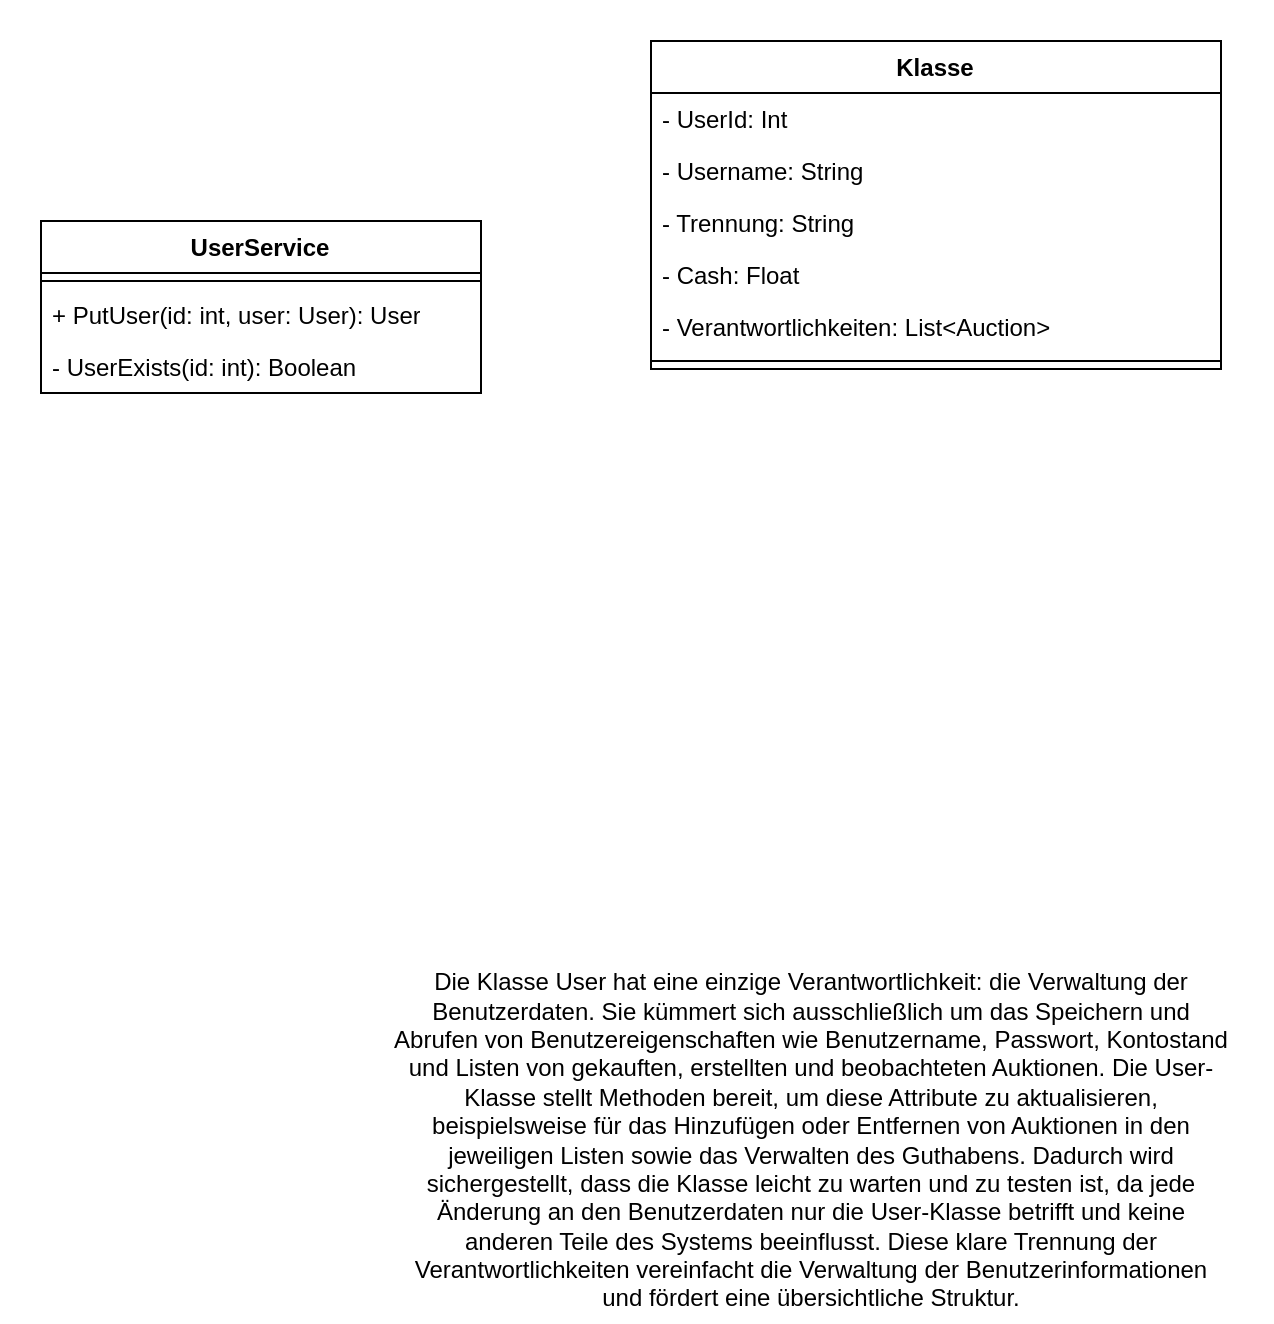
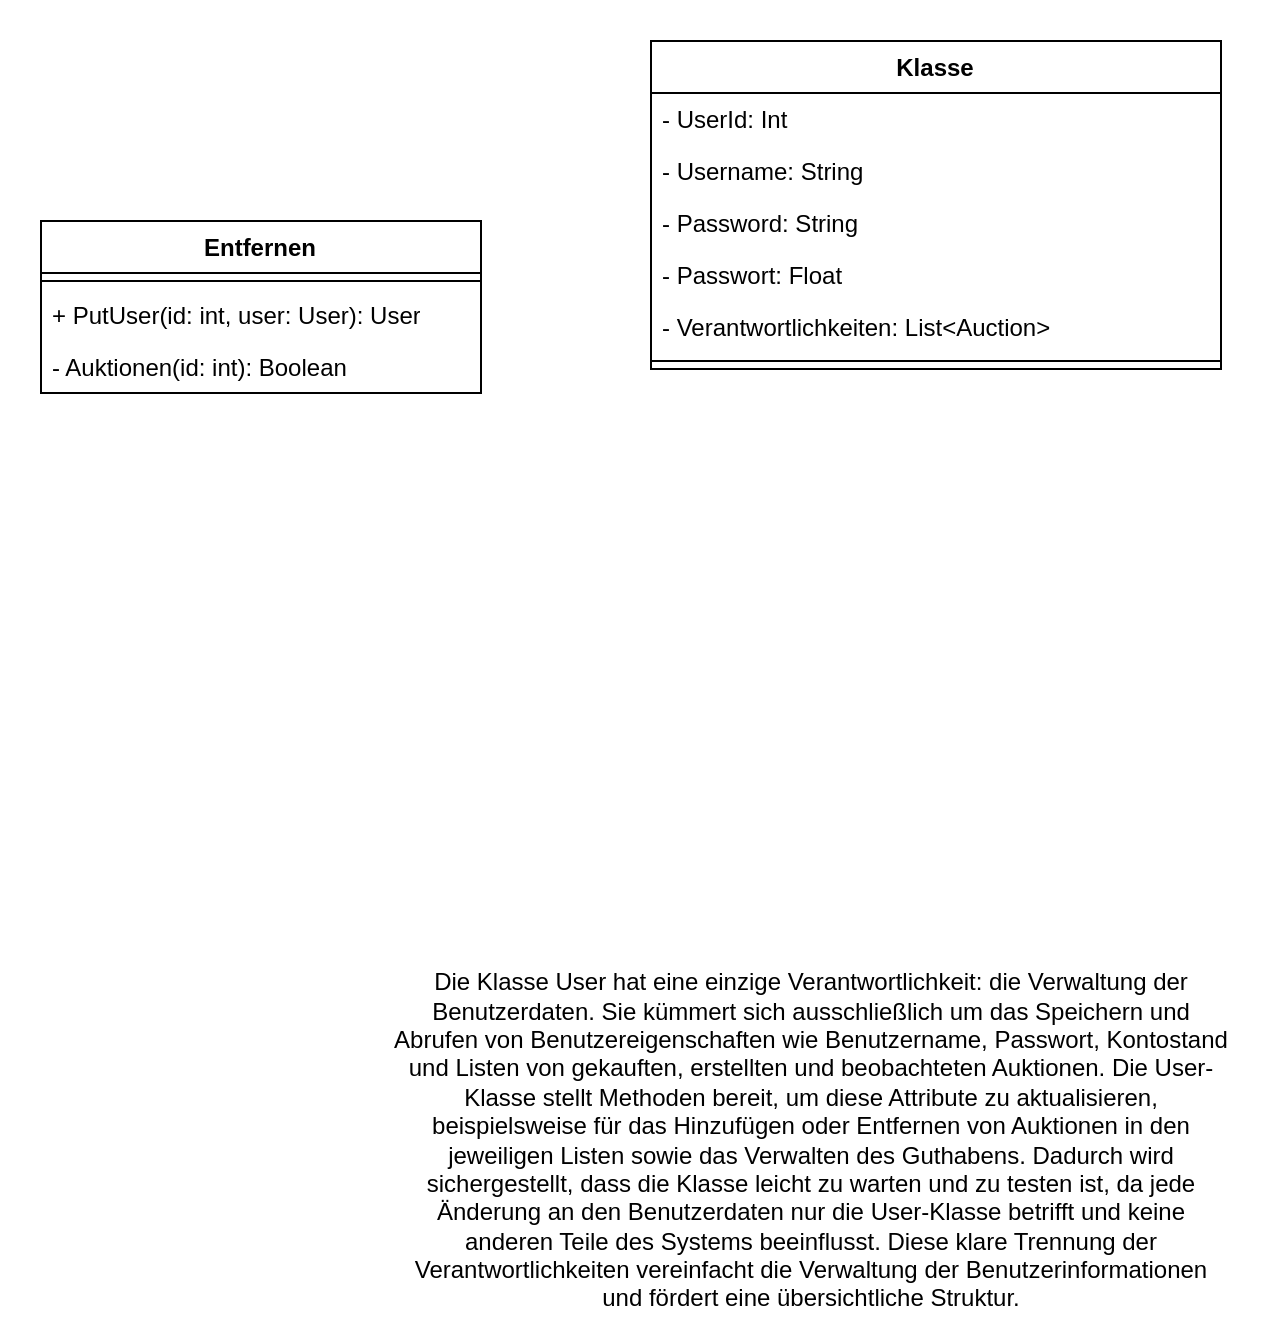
(771, 225) -> (771, 225)
(261, 249) -> (261, 249)
(738, 277) -> (765, 277)
(227, 369) -> (220, 369)
